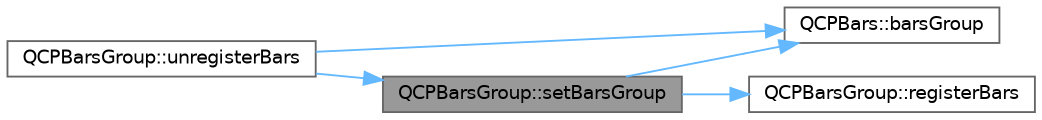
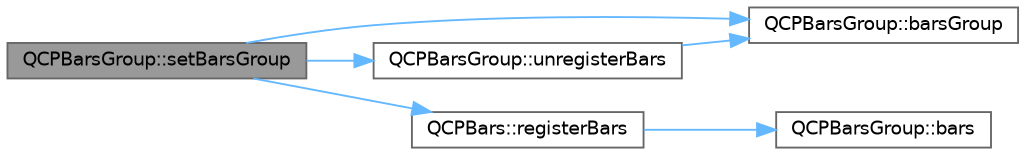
(892, 25) -> (884, 25)
(340, 76) -> (330, 61)
(892, 94) -> (528, 130)
none -> (884, 130)
